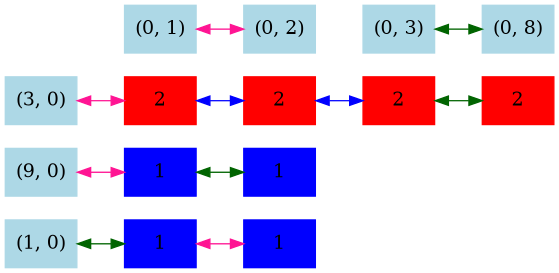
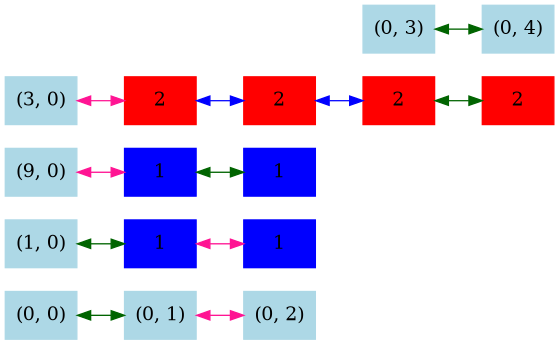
(518, 29) -> (518, 29)
none -> (41, 315)
